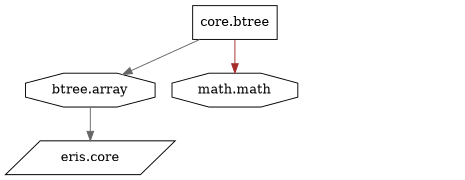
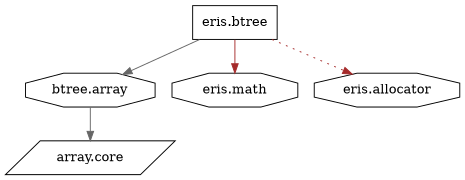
(235, 23) -> (235, 23)
(235, 90) -> (235, 90)
none -> (387, 90)
(90, 158) -> (90, 158)
